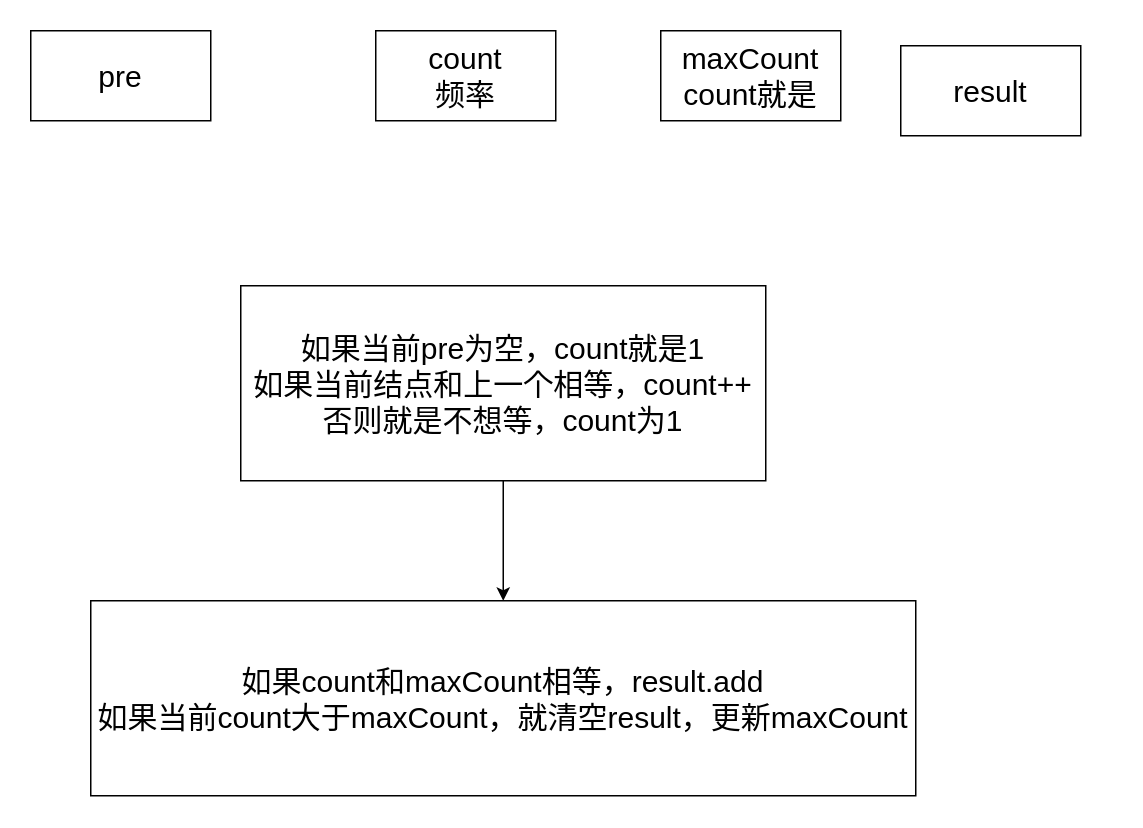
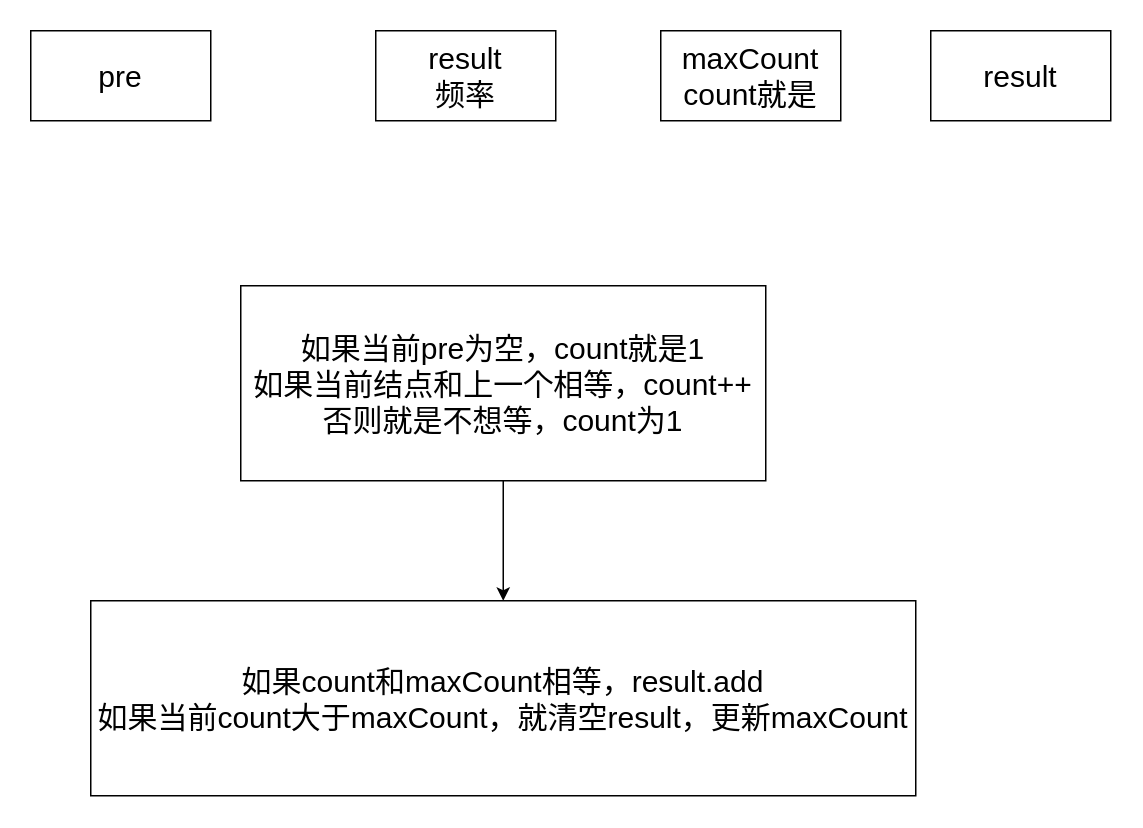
(466, 76) -> (466, 76)
(991, 91) -> (1021, 76)
